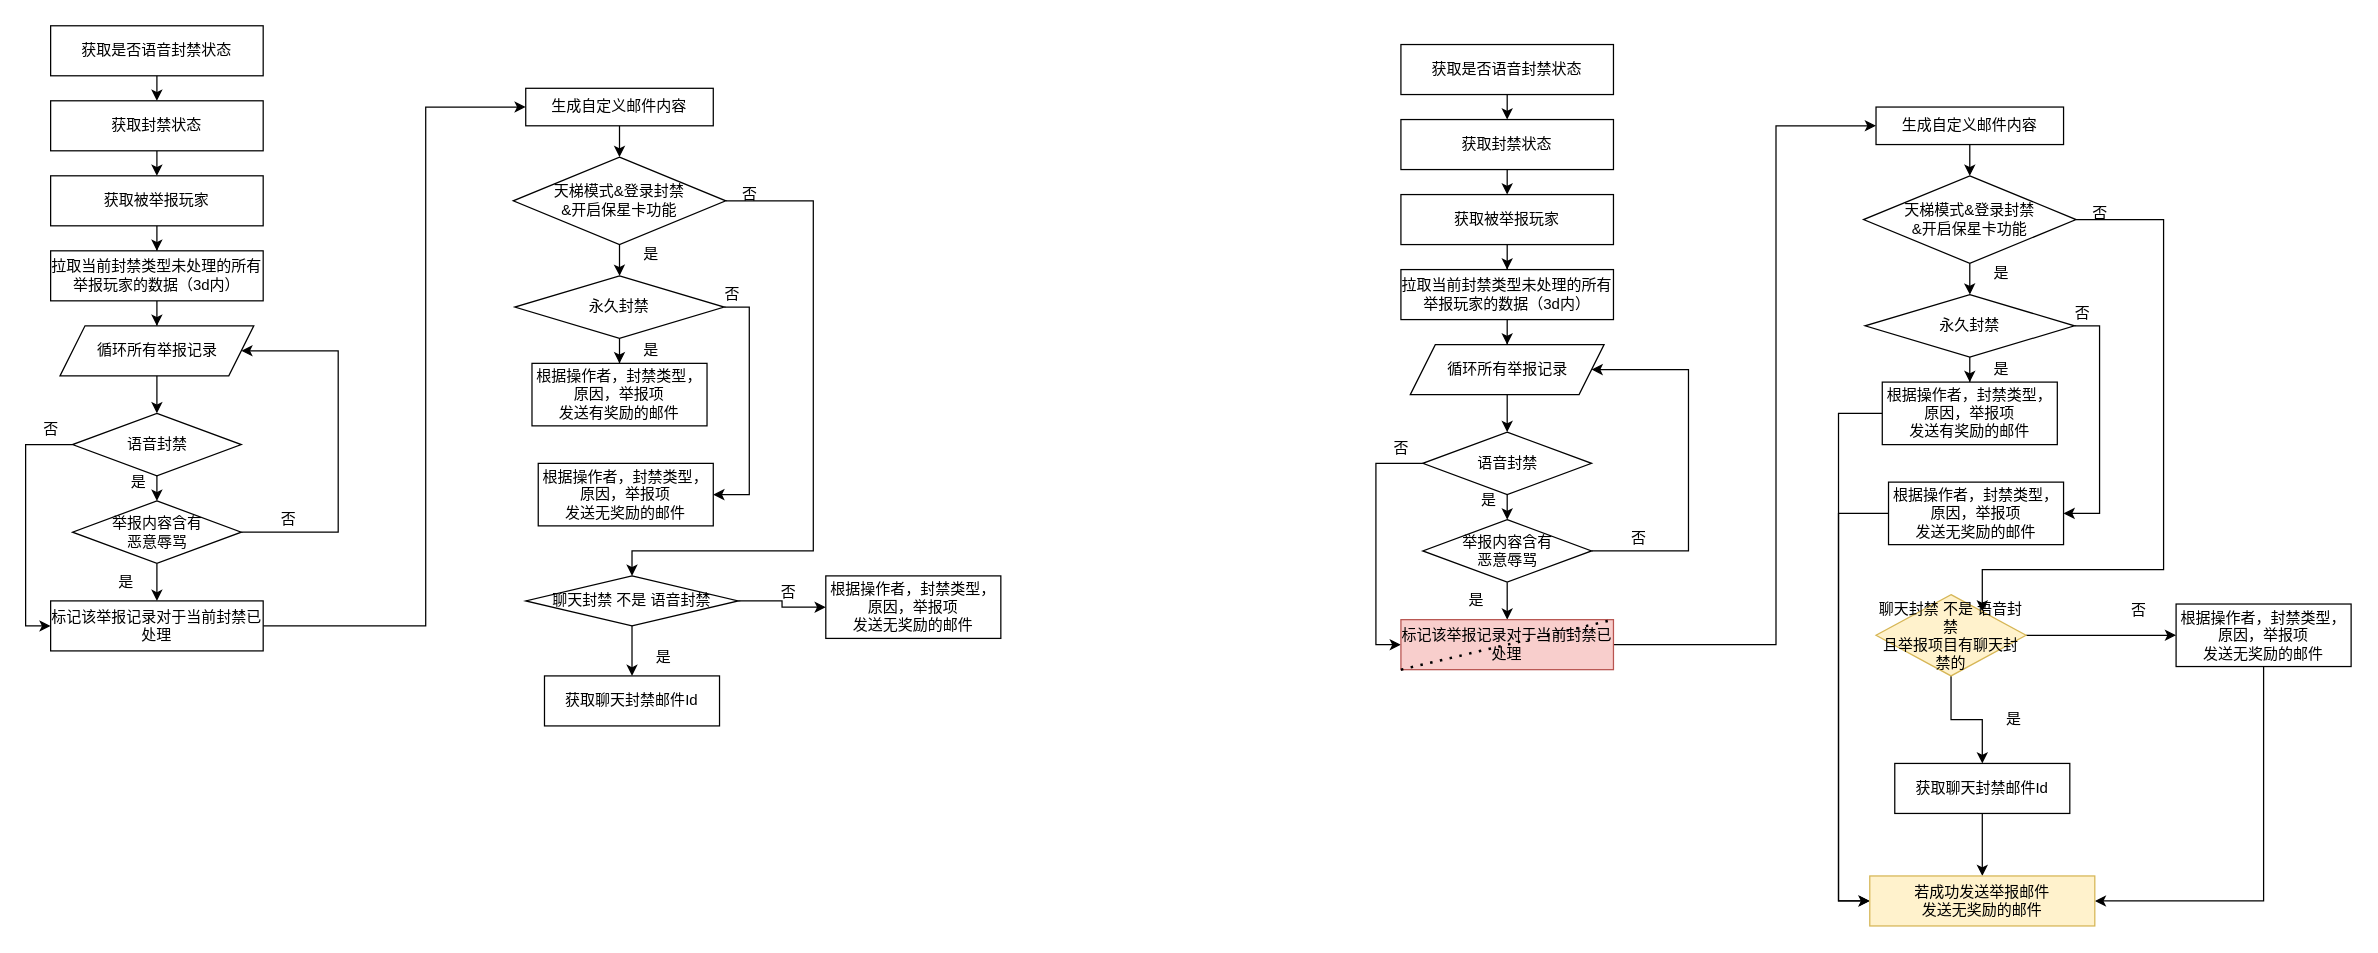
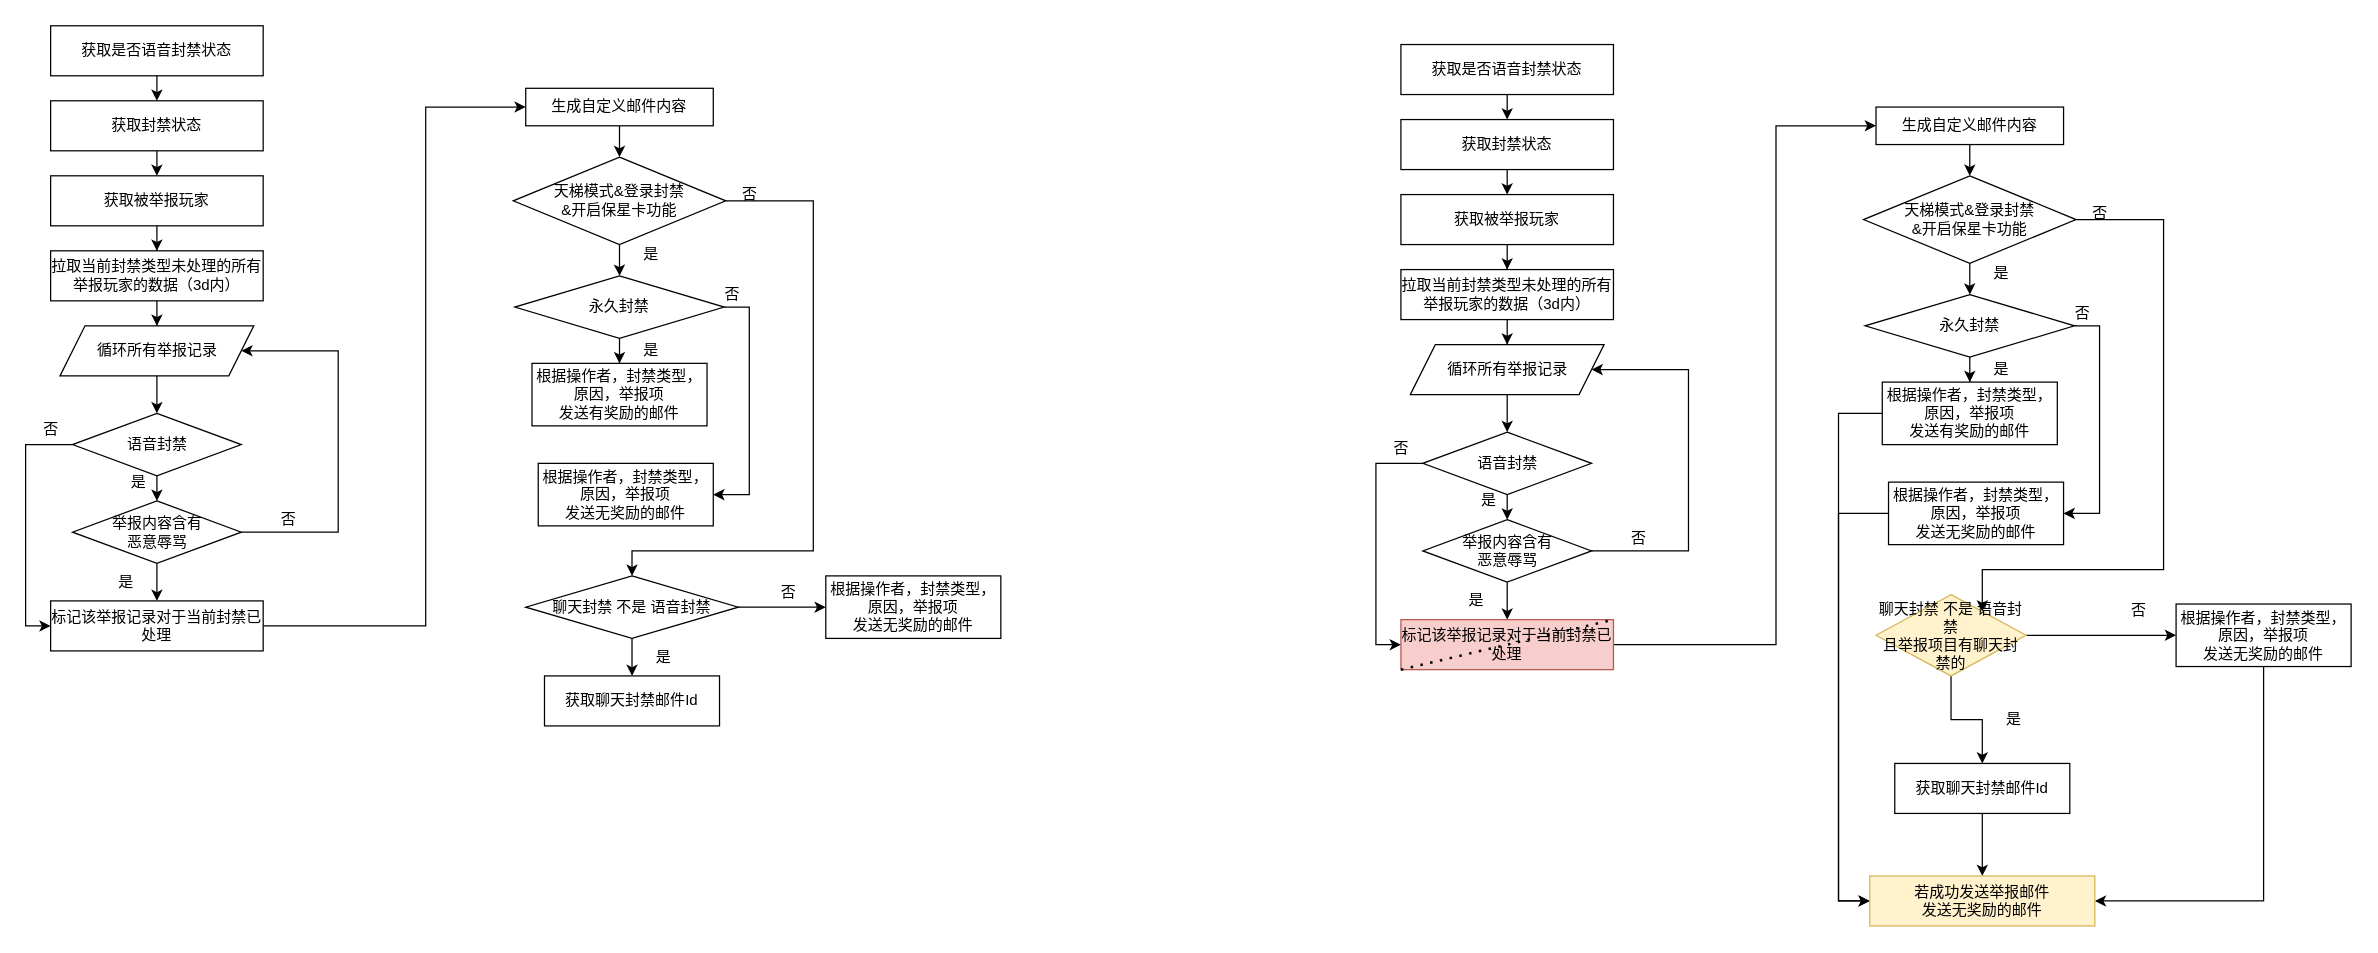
(632, 601) -> (632, 607)
